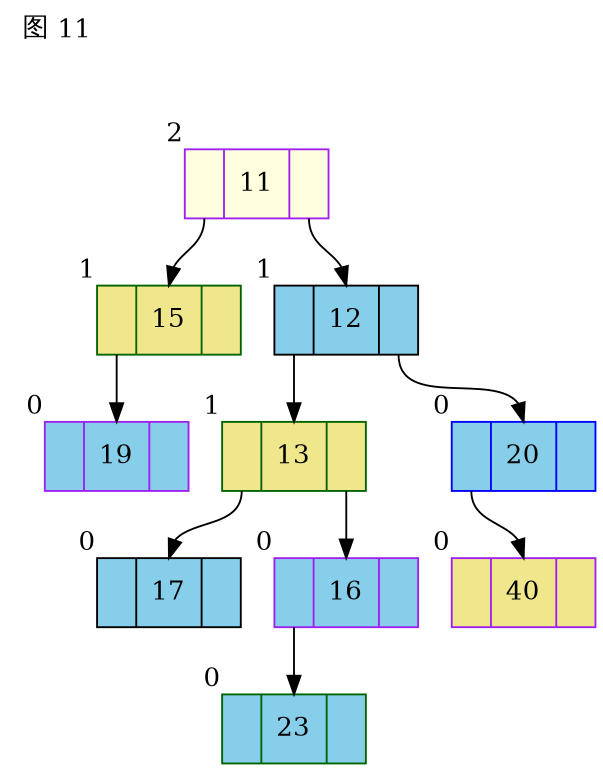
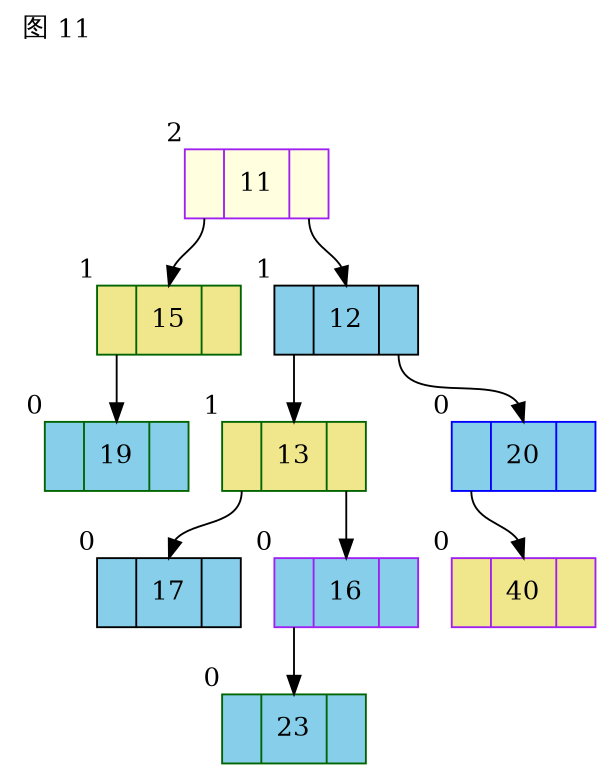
(117, 456) -> (117, 456)
